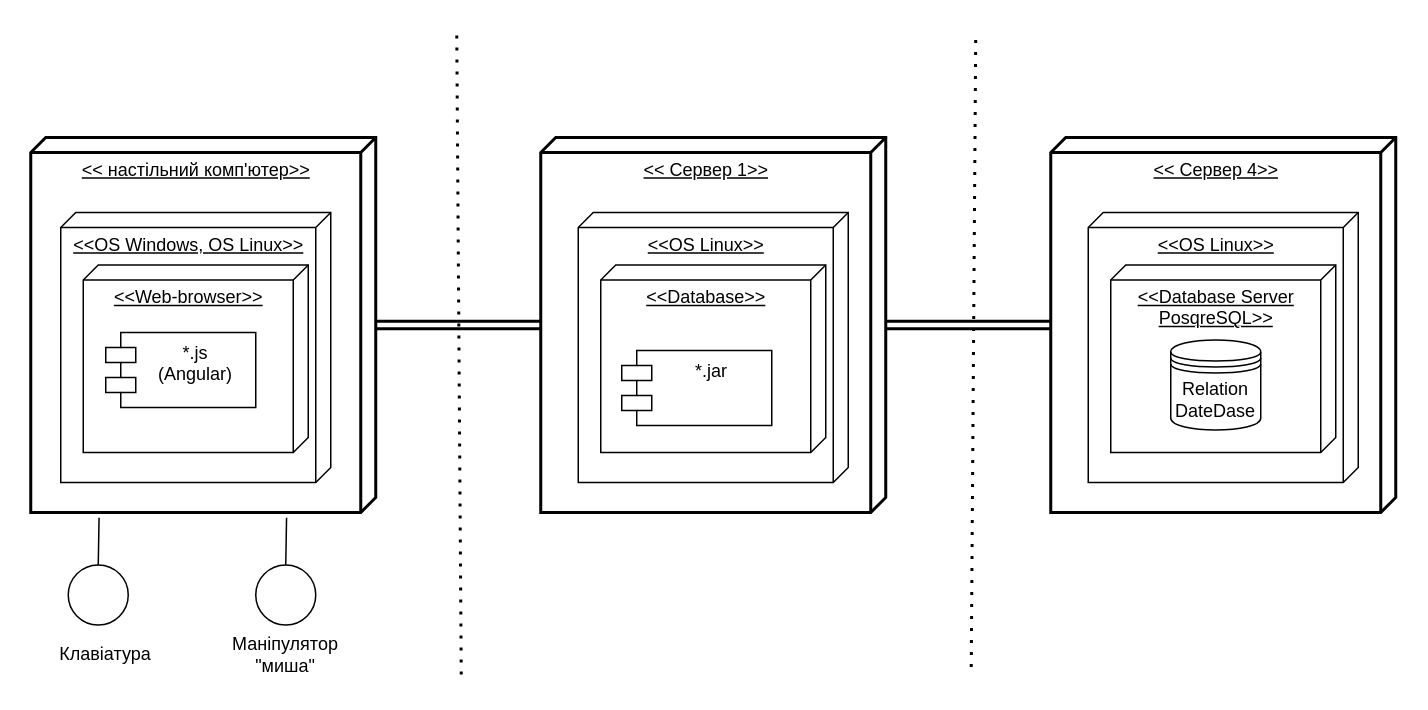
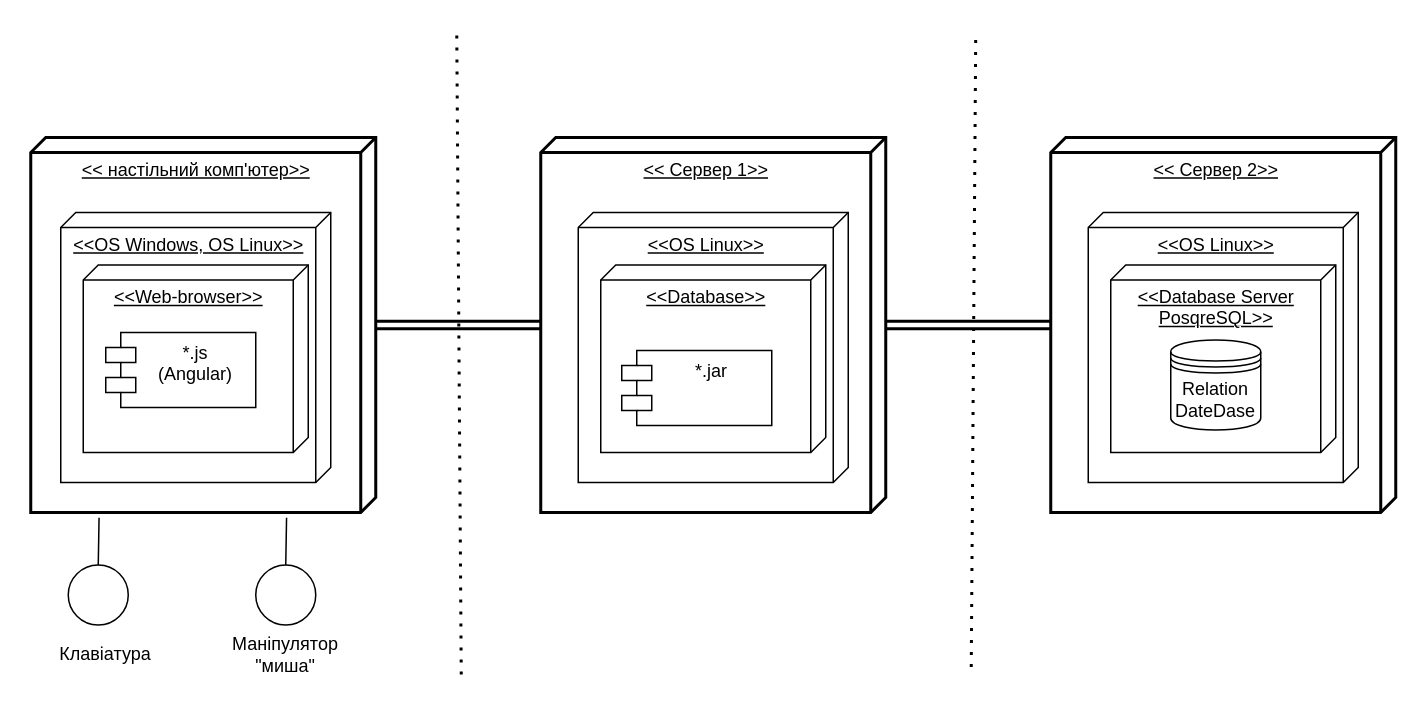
(1217, 171) -> (1217, 171)
